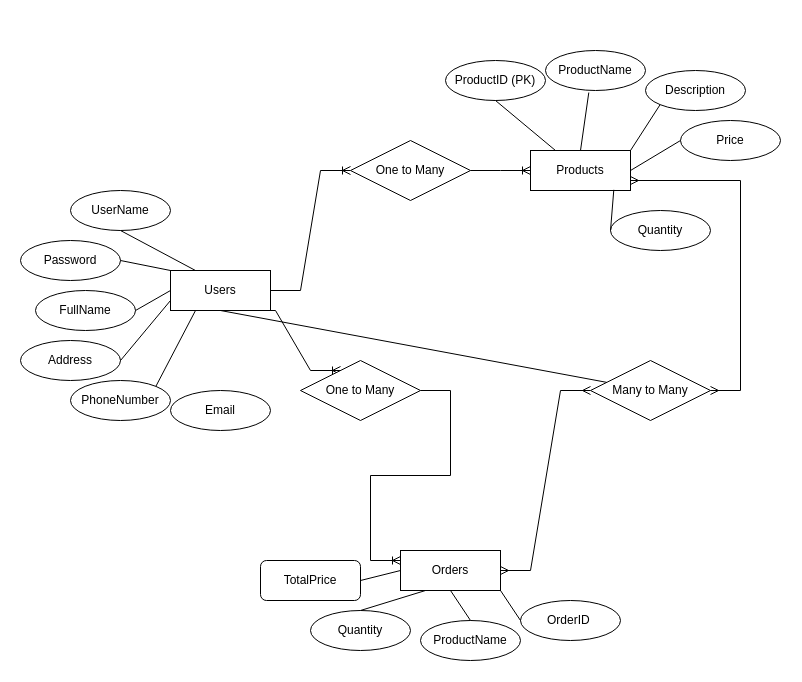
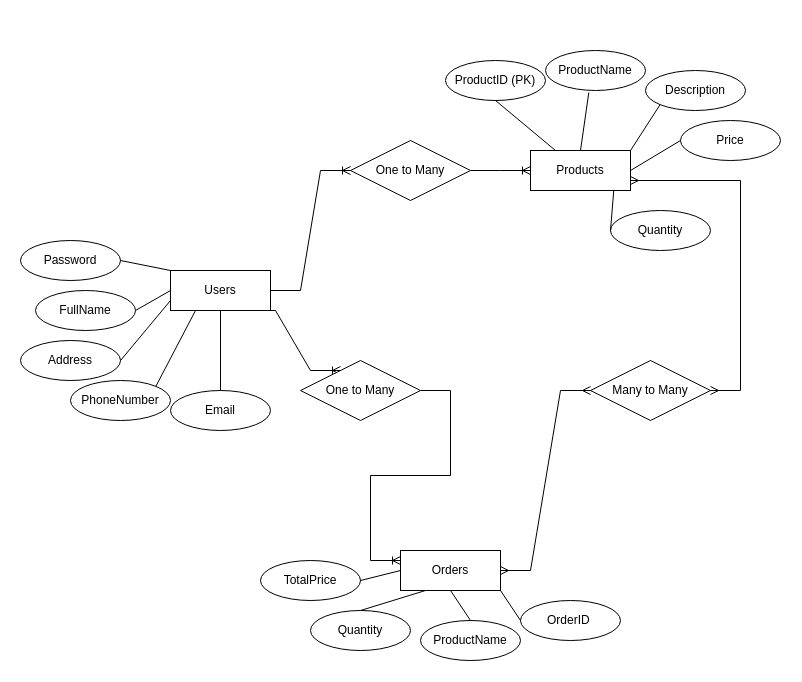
(121, 211) -> none
(158, 250) -> none
(413, 346) -> (221, 351)
(311, 581) -> (311, 581)
